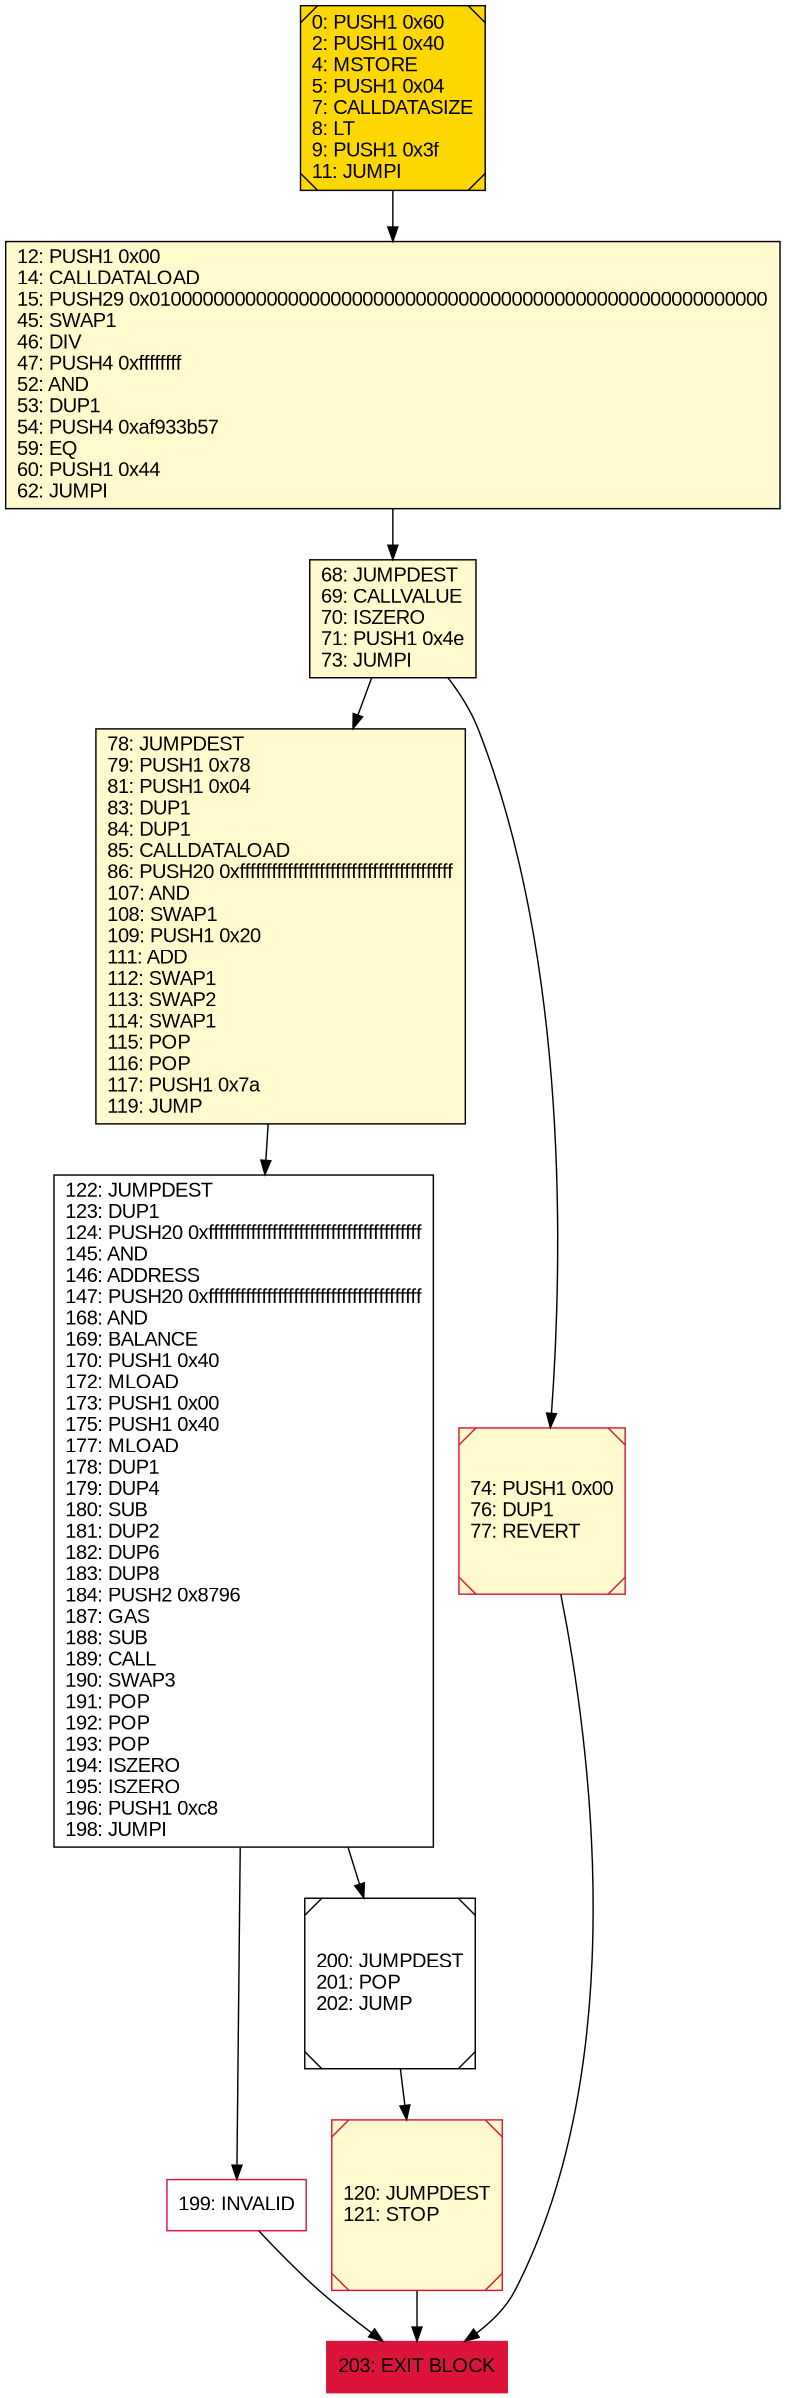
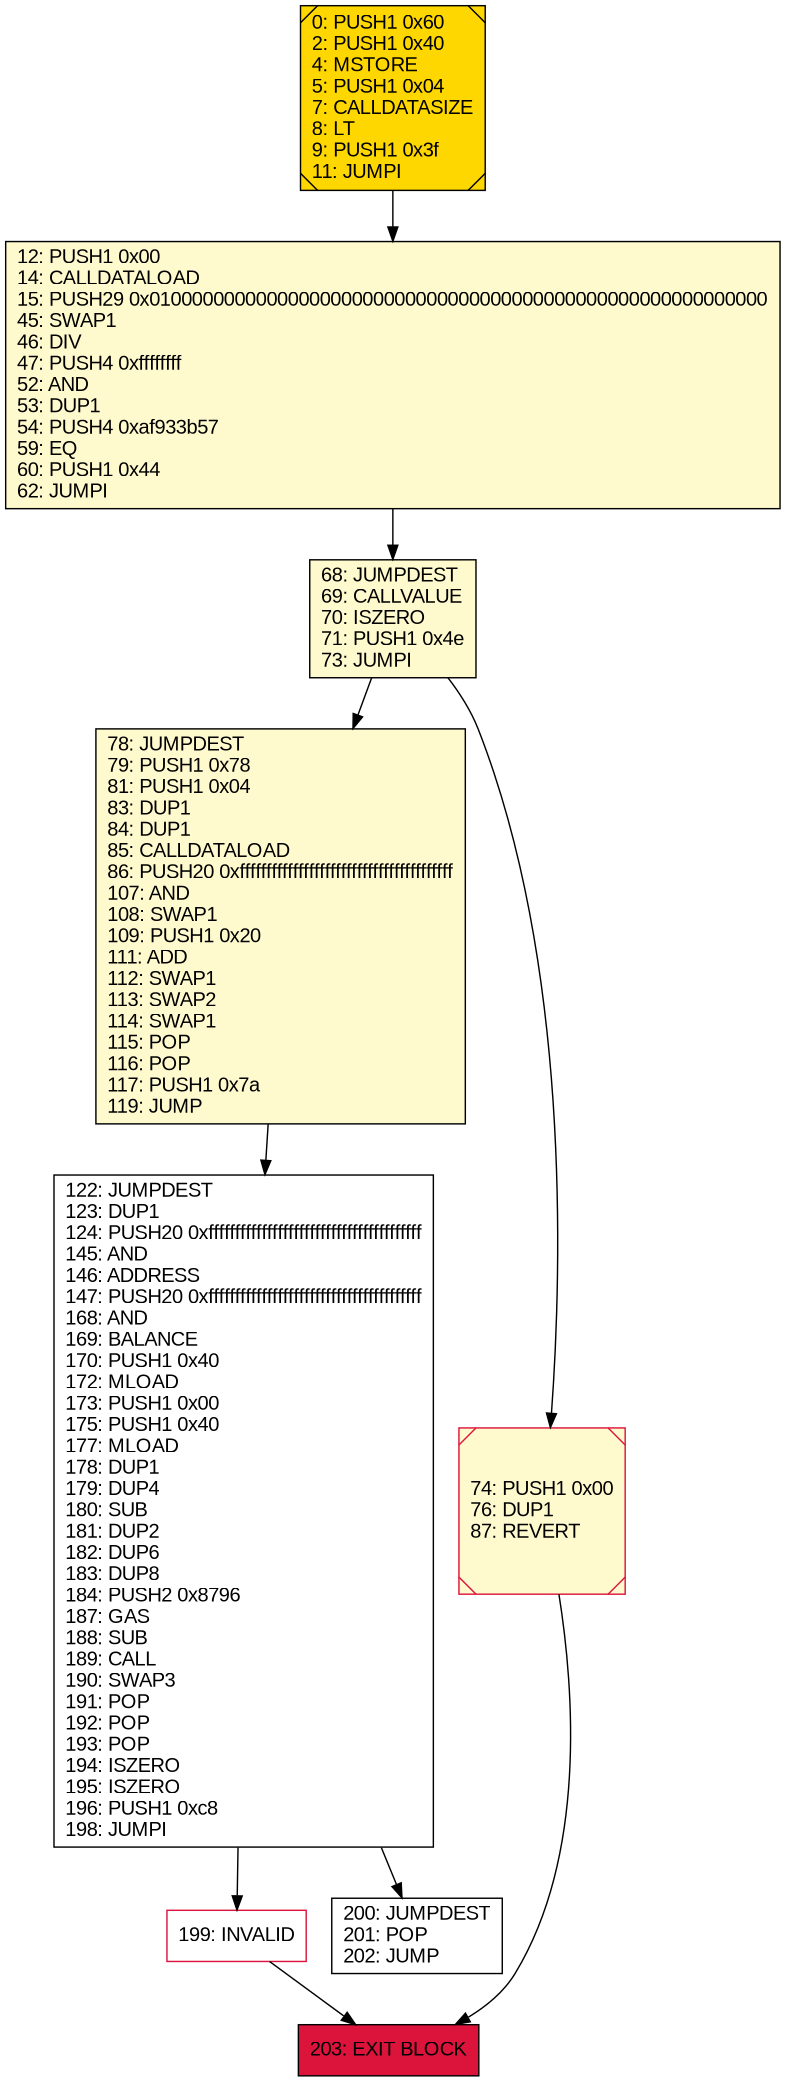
(542, 1511) -> (542, 1511)
(390, 1983) -> (417, 1936)
(417, 2205) -> none
(417, 2367) -> (389, 2050)
